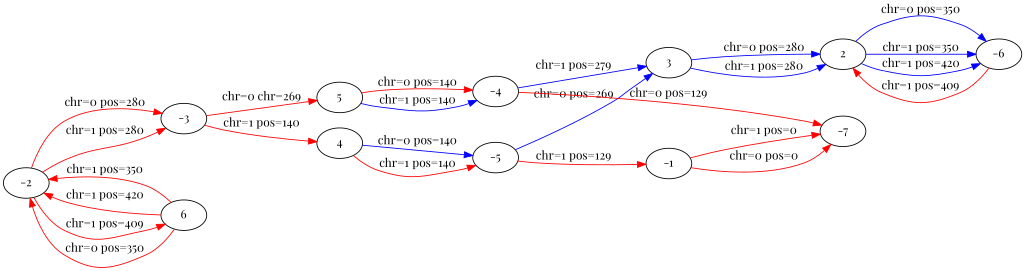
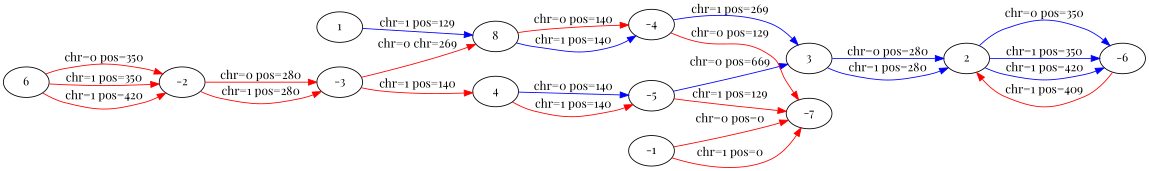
none -> (340, 27)
(574, 66) -> (730, 10)
(574, 94) -> (730, 62)
(340, 97) -> (496, 36)
(578, 165) -> (726, 105)
(88, 238) -> none
